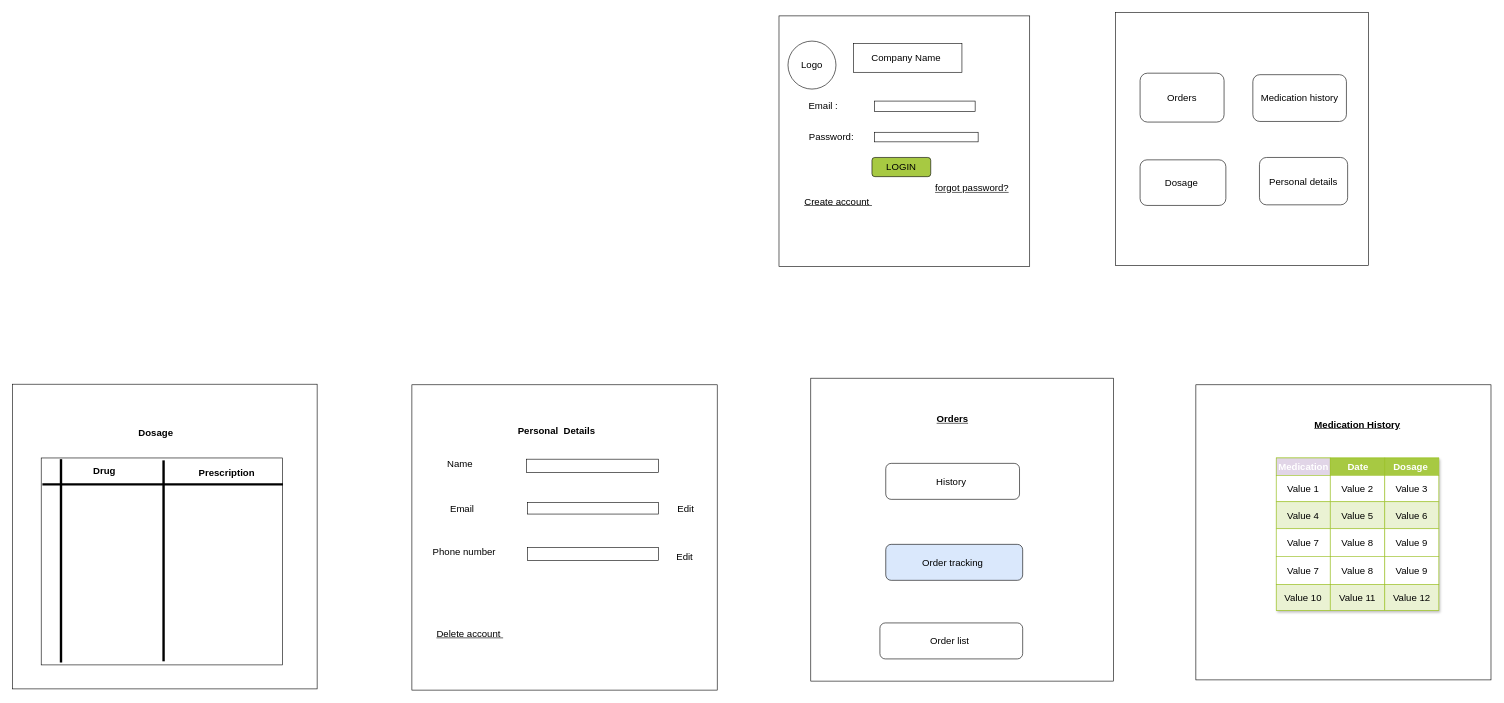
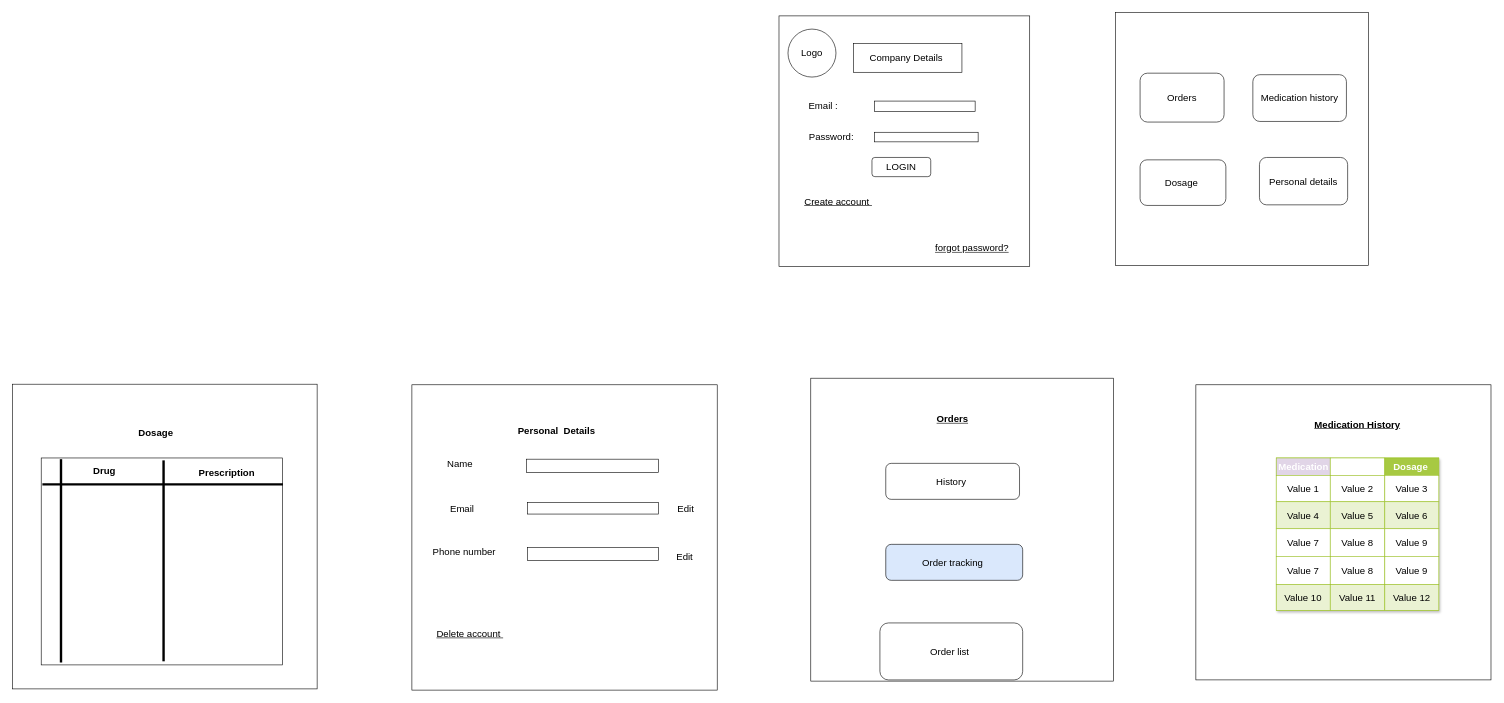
(908, 58) -> (908, 58)
(812, 65) -> (812, 53)
(902, 167) -> (902, 167)
(972, 188) -> (972, 248)
(1358, 467) -> (1358, 467)
(951, 641) -> (951, 652)
